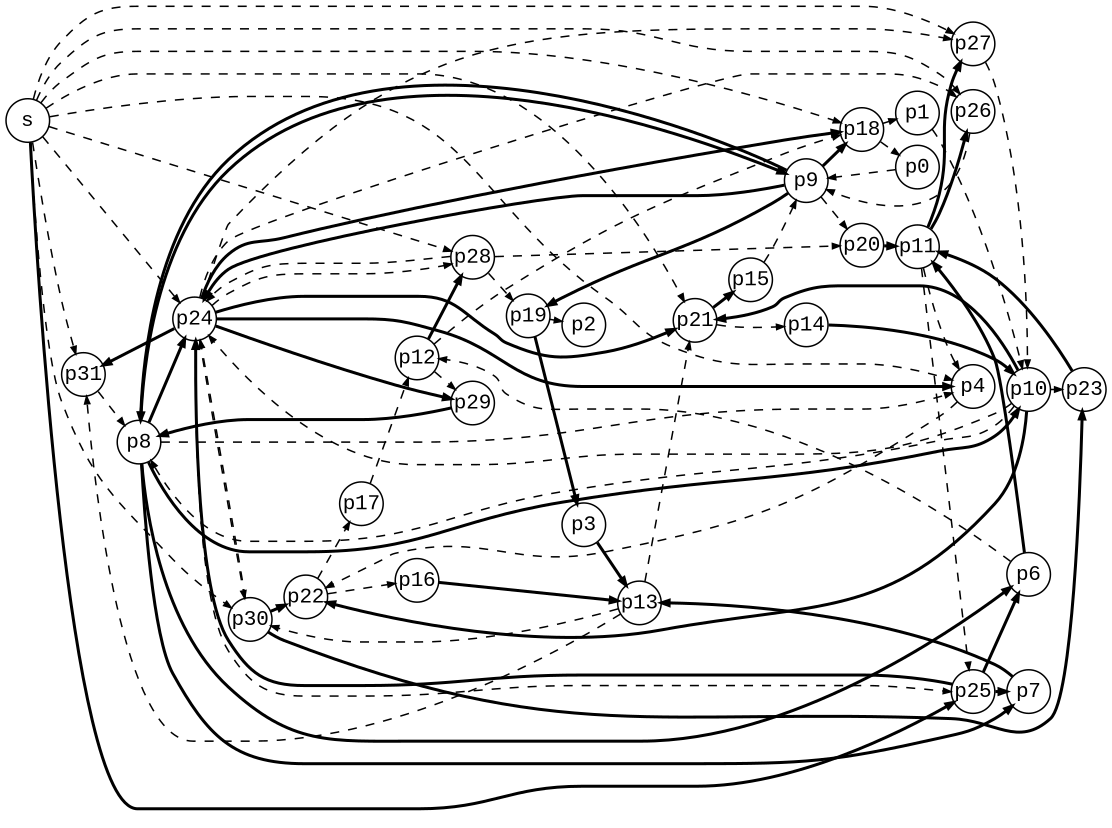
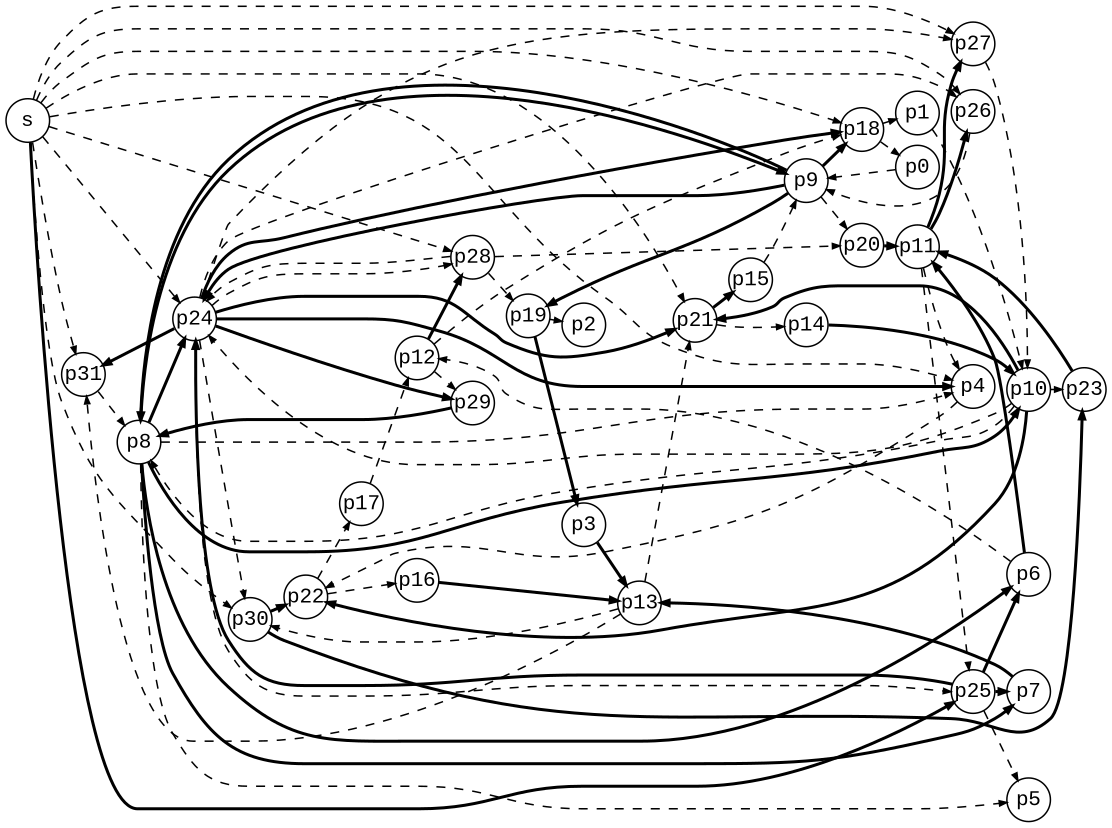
(224, 473) -> none
none -> (1029, 800)
